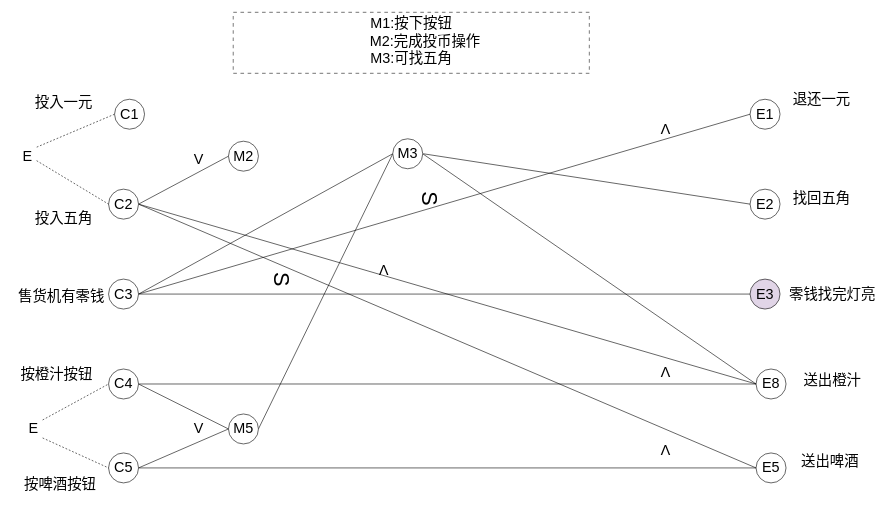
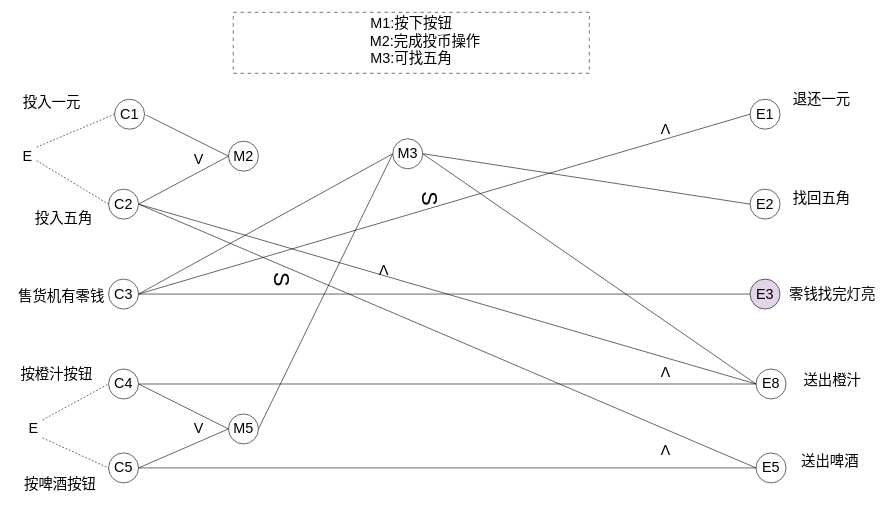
(63, 103) -> (51, 103)
none -> (187, 136)
